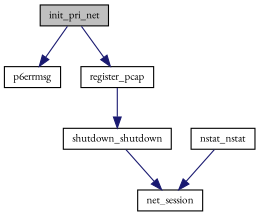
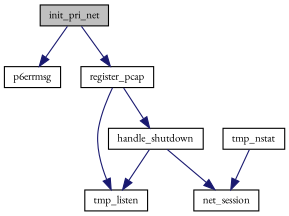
(117, 139) -> (156, 139)
(223, 139) -> (254, 139)
none -> (116, 200)
